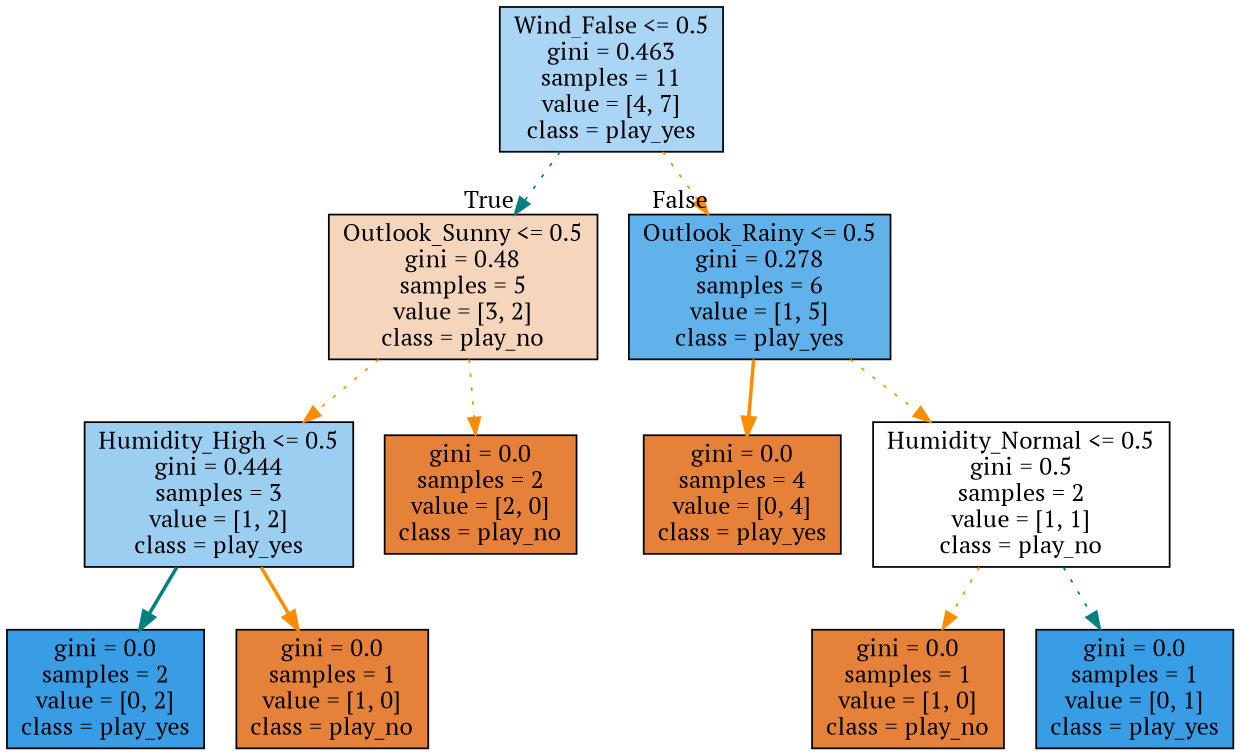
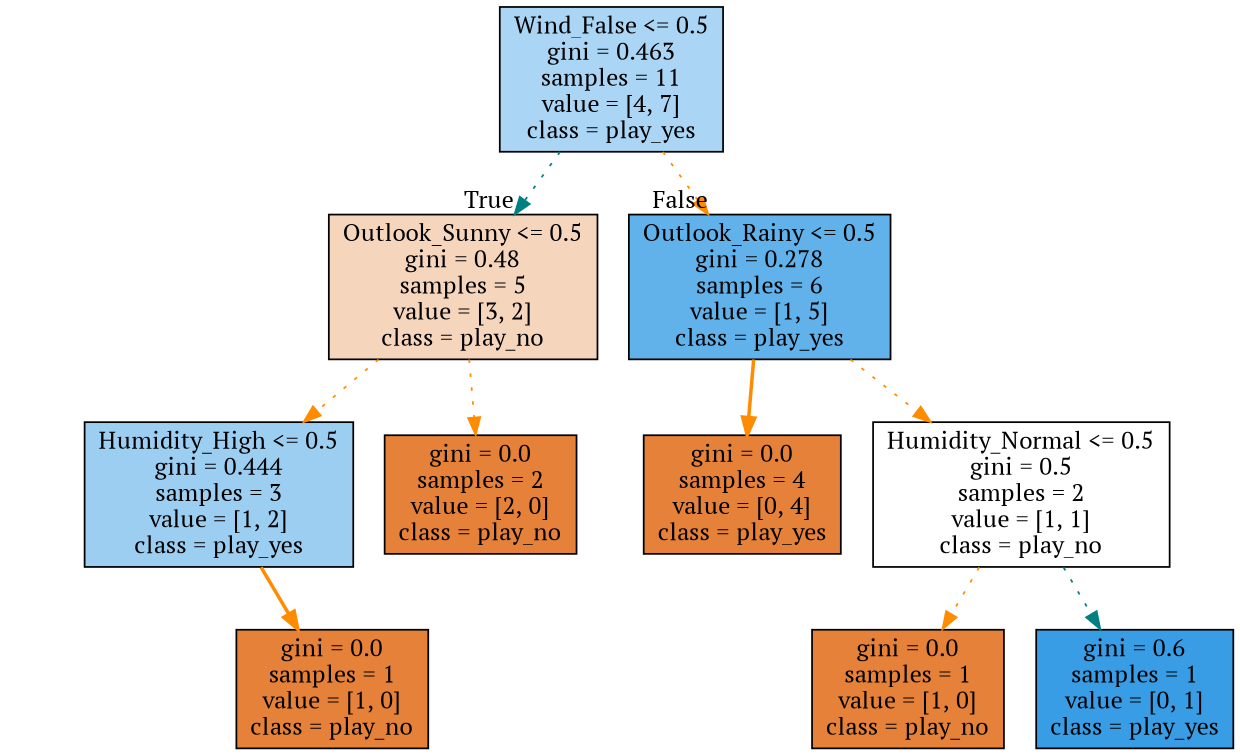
(106, 689) -> none
(1135, 689) -> (1135, 689)
